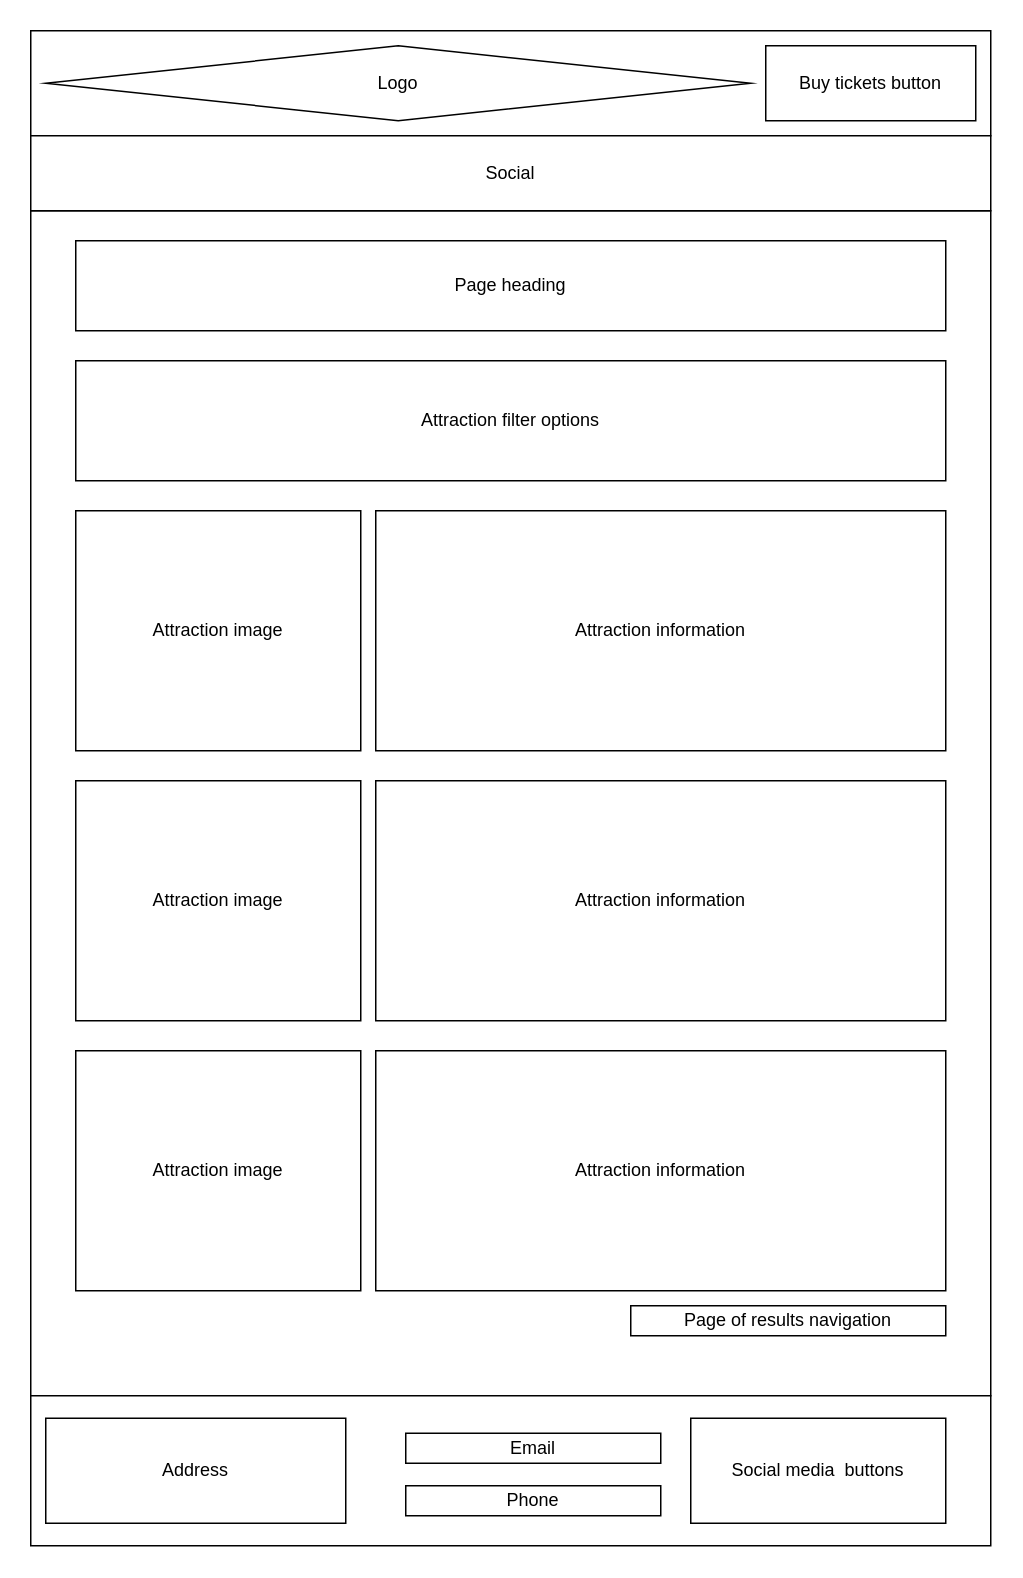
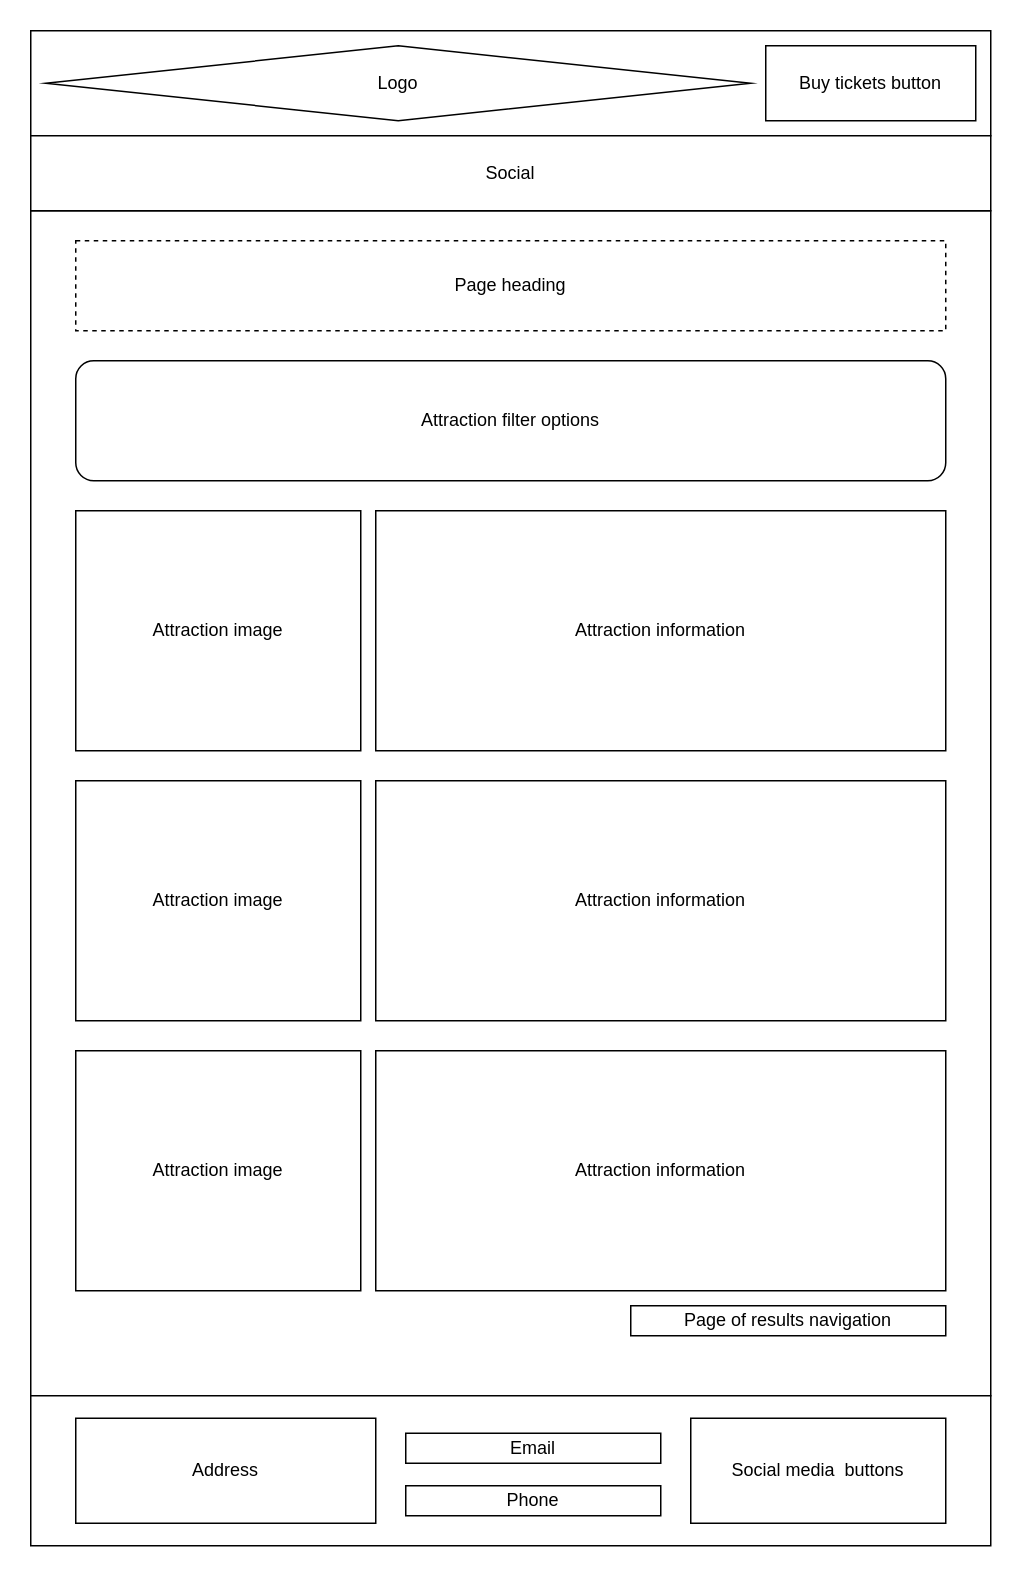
(511, 286) -> (511, 286)
(511, 421) -> (511, 421)
(196, 1471) -> (226, 1471)
